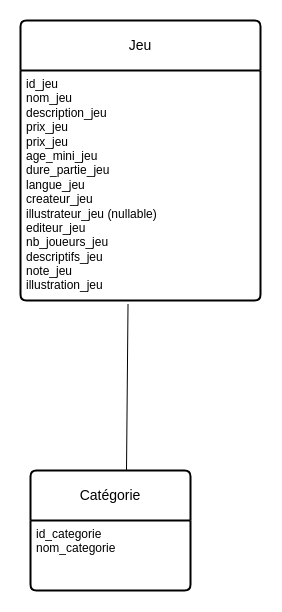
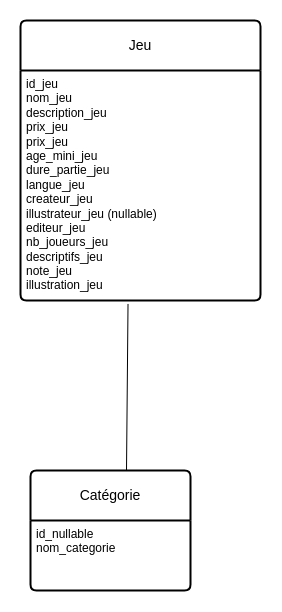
(79, 542) -> (79, 542)
